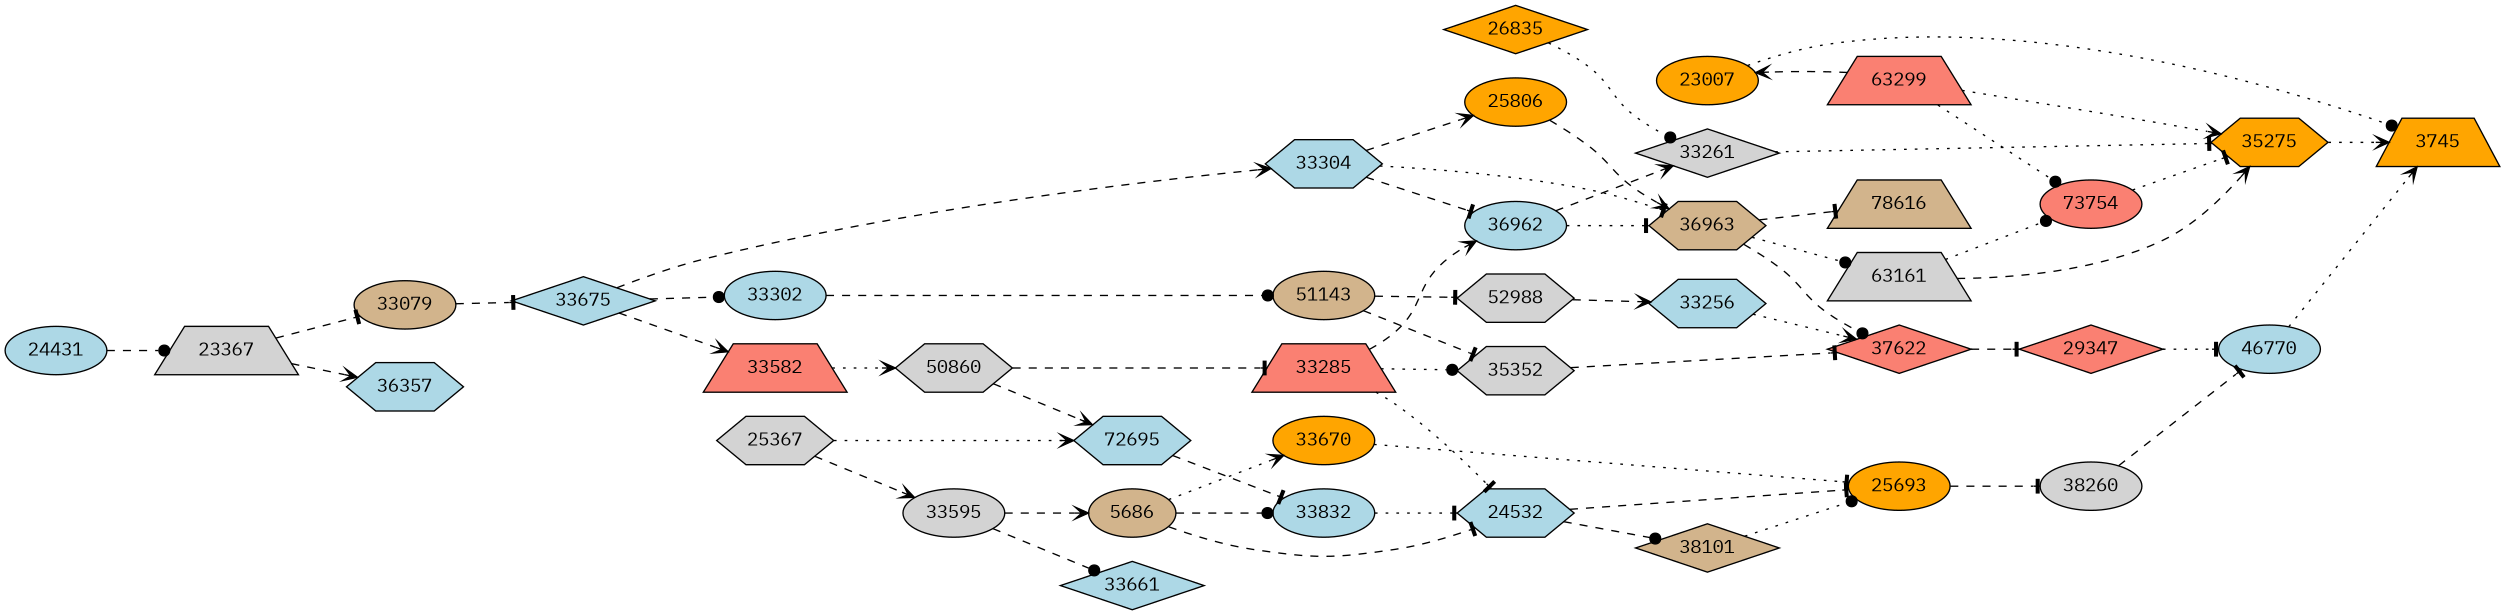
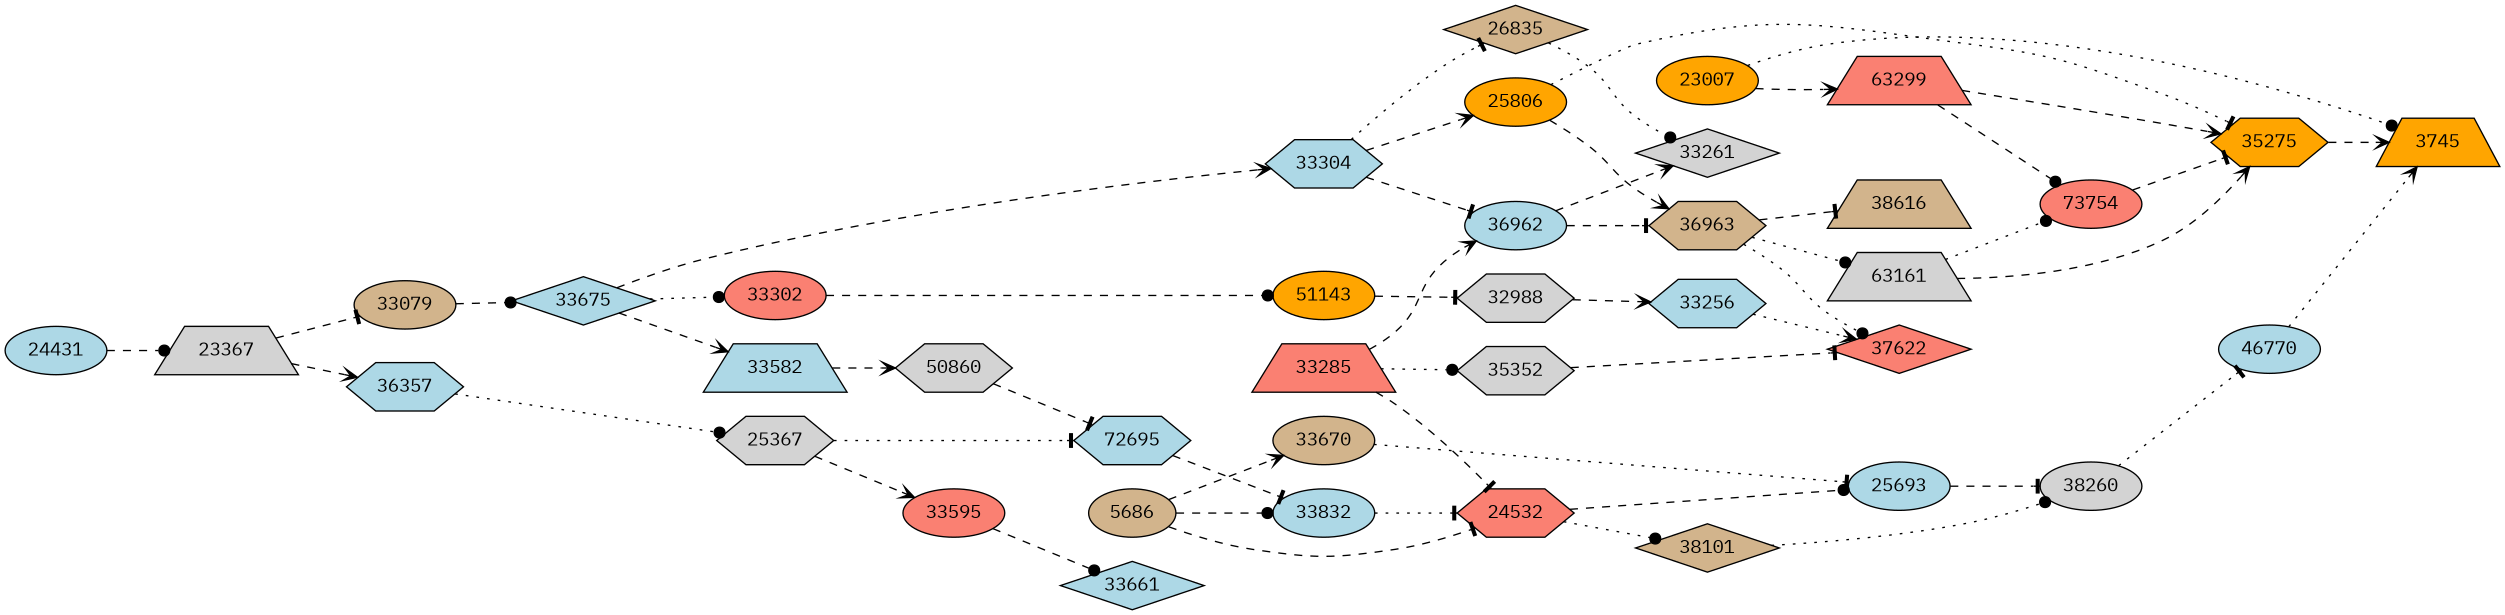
(1516, 30) -> (1516, 30)
(1808, 72) -> (1789, 90)
(2085, 110) -> (2085, 110)
(1989, 138) -> (1994, 142)
(2352, 142) -> (2352, 142)
(1979, 148) -> (1872, 31)
(2177, 174) -> (2177, 174)
(1521, 179) -> (1412, 89)
(1899, 204) -> (1899, 204)
(1604, 226) -> (1604, 226)
(1801, 288) -> (1801, 288)
(775, 295) -> (775, 295)
(1324, 295) -> (1324, 295)
(682, 298) -> (682, 298)
(1516, 298) -> (1516, 298)
(482, 303) -> (482, 303)
(1416, 332) -> none
(2091, 349) -> none
(775, 368) -> (775, 368)
(857, 368) -> (857, 368)
(1136, 368) -> none
(1040, 403) -> (1040, 403)
none -> (585, 413)
(2177, 420) -> (2177, 420)
(1434, 434) -> (1434, 434)
(950, 441) -> (950, 441)
(1324, 441) -> (1324, 441)
(1215, 482) -> (1215, 482)
(1899, 486) -> (1899, 486)
(1706, 500) -> (1706, 500)
(954, 513) -> (954, 513)
(1040, 513) -> none
(1516, 513) -> (1516, 513)
(1795, 520) -> (1907, 533)
(1607, 530) -> (1607, 530)
